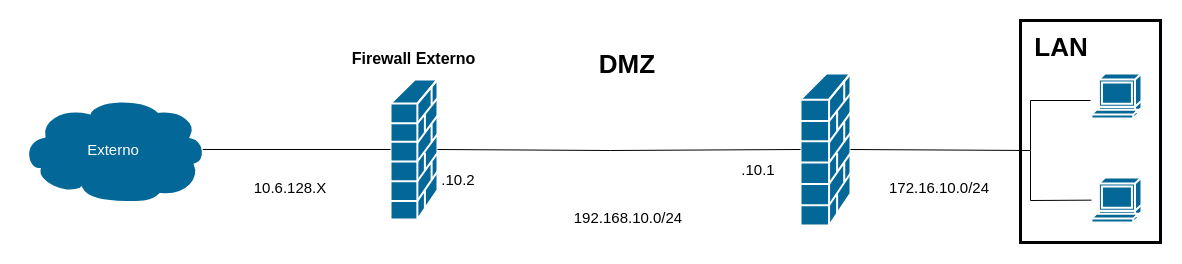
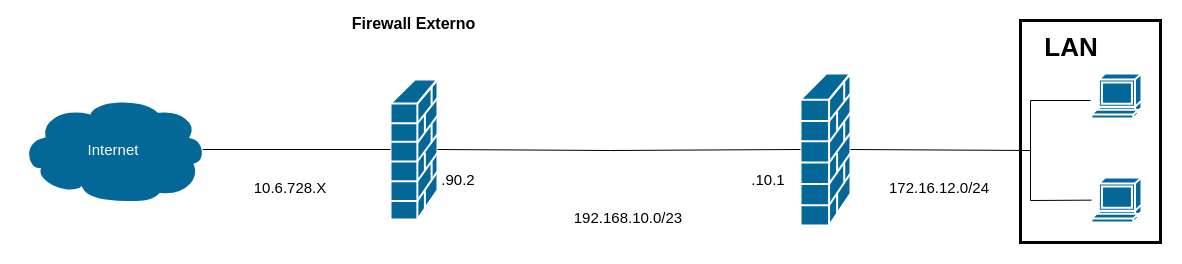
(1062, 48) -> (1072, 48)
(414, 59) -> (414, 24)
(628, 65) -> none
(114, 150) -> (114, 150)
(758, 170) -> (768, 180)
(459, 180) -> (459, 180)
(291, 188) -> (291, 188)
(940, 188) -> (940, 188)
(629, 218) -> (629, 218)
